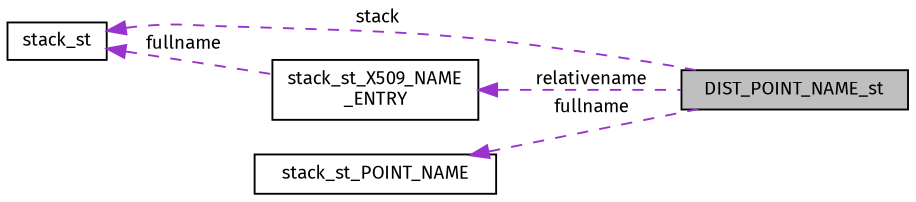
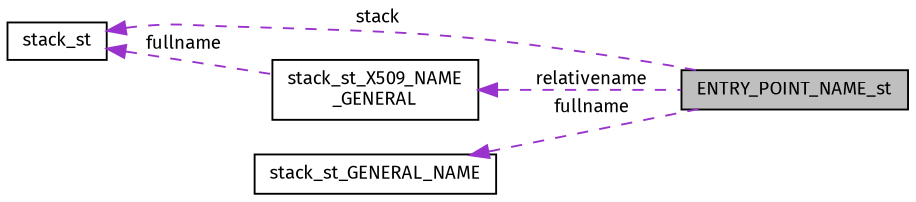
(375, 90) -> (375, 90)
(795, 90) -> (795, 90)
(375, 174) -> (375, 174)
